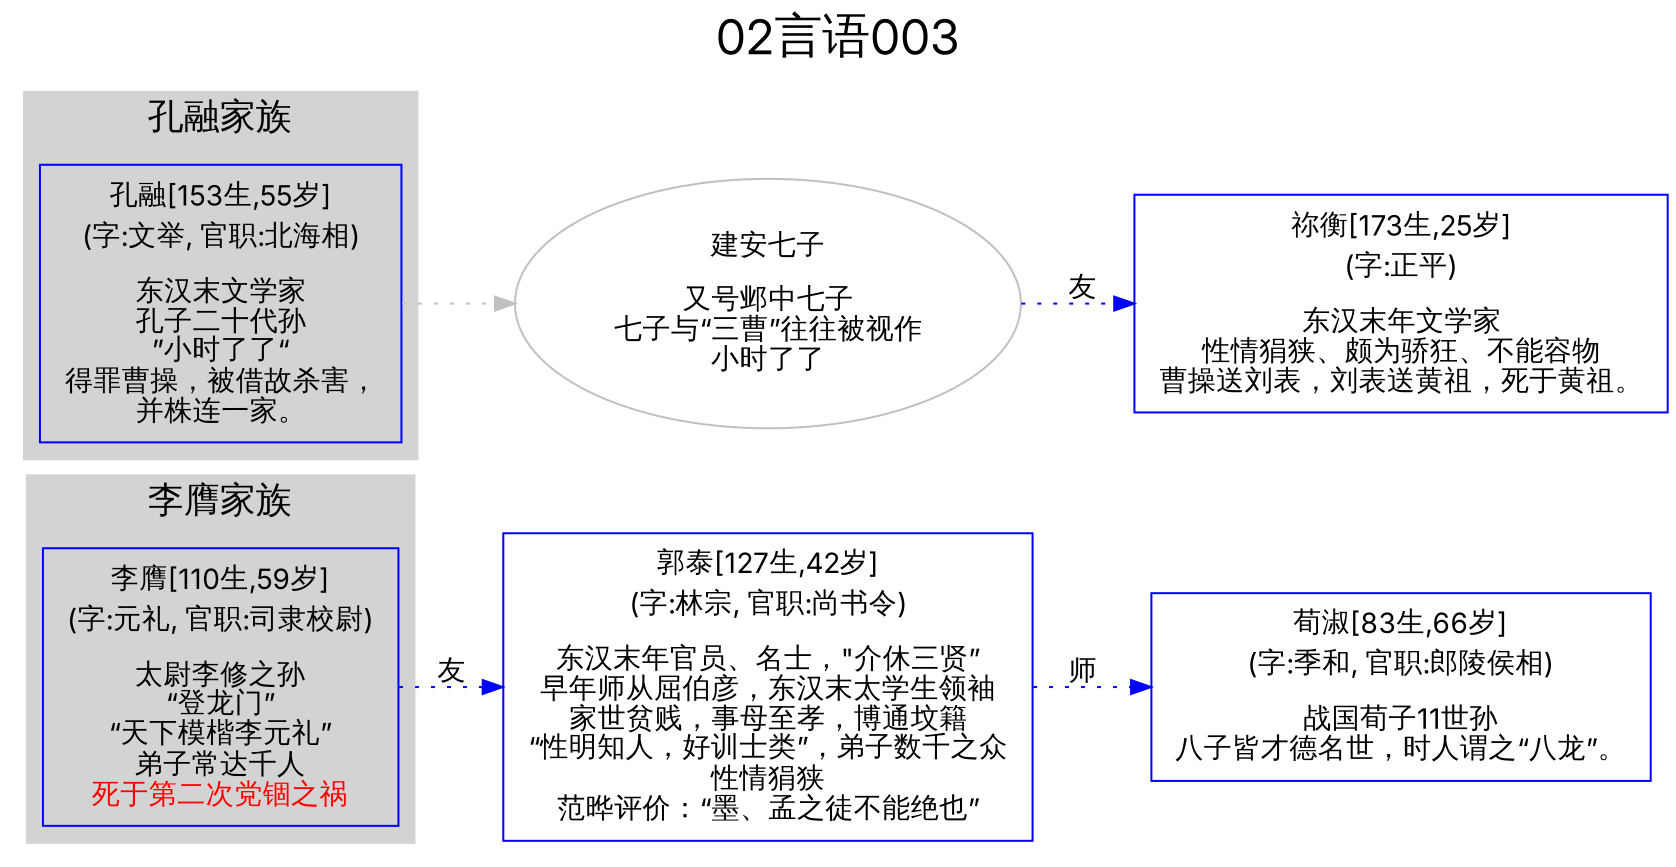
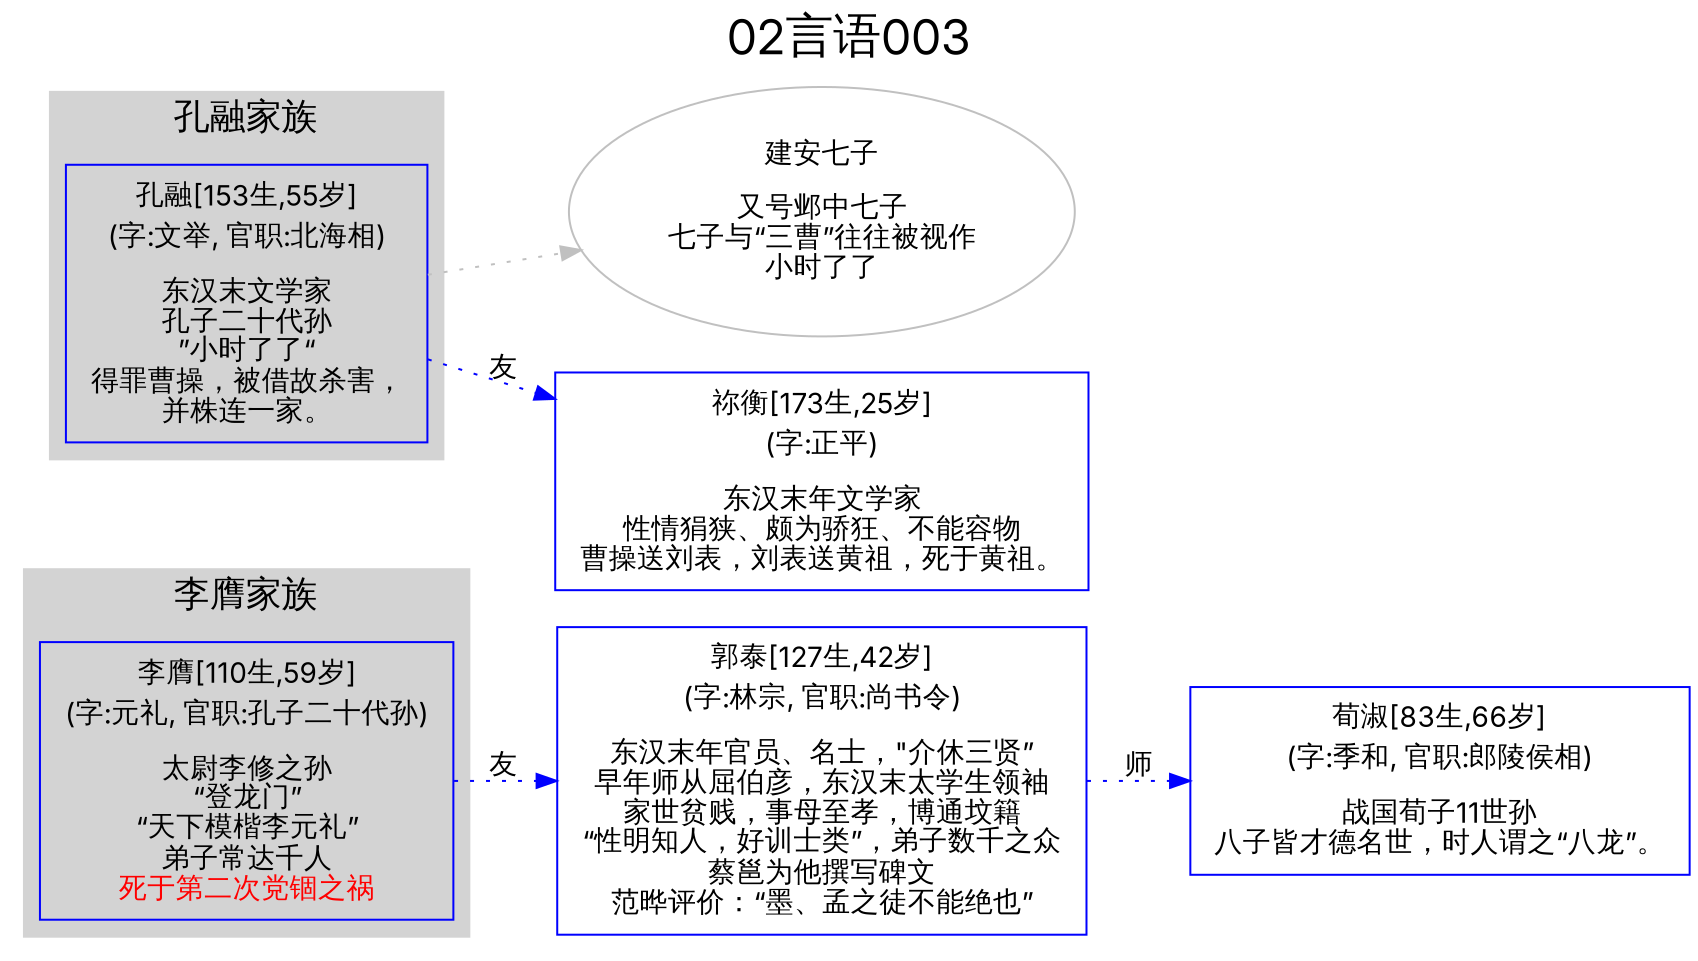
(1068, 304) -> (482, 376)
(221, 621) -> (248, 715)
(769, 779) -> (823, 873)
